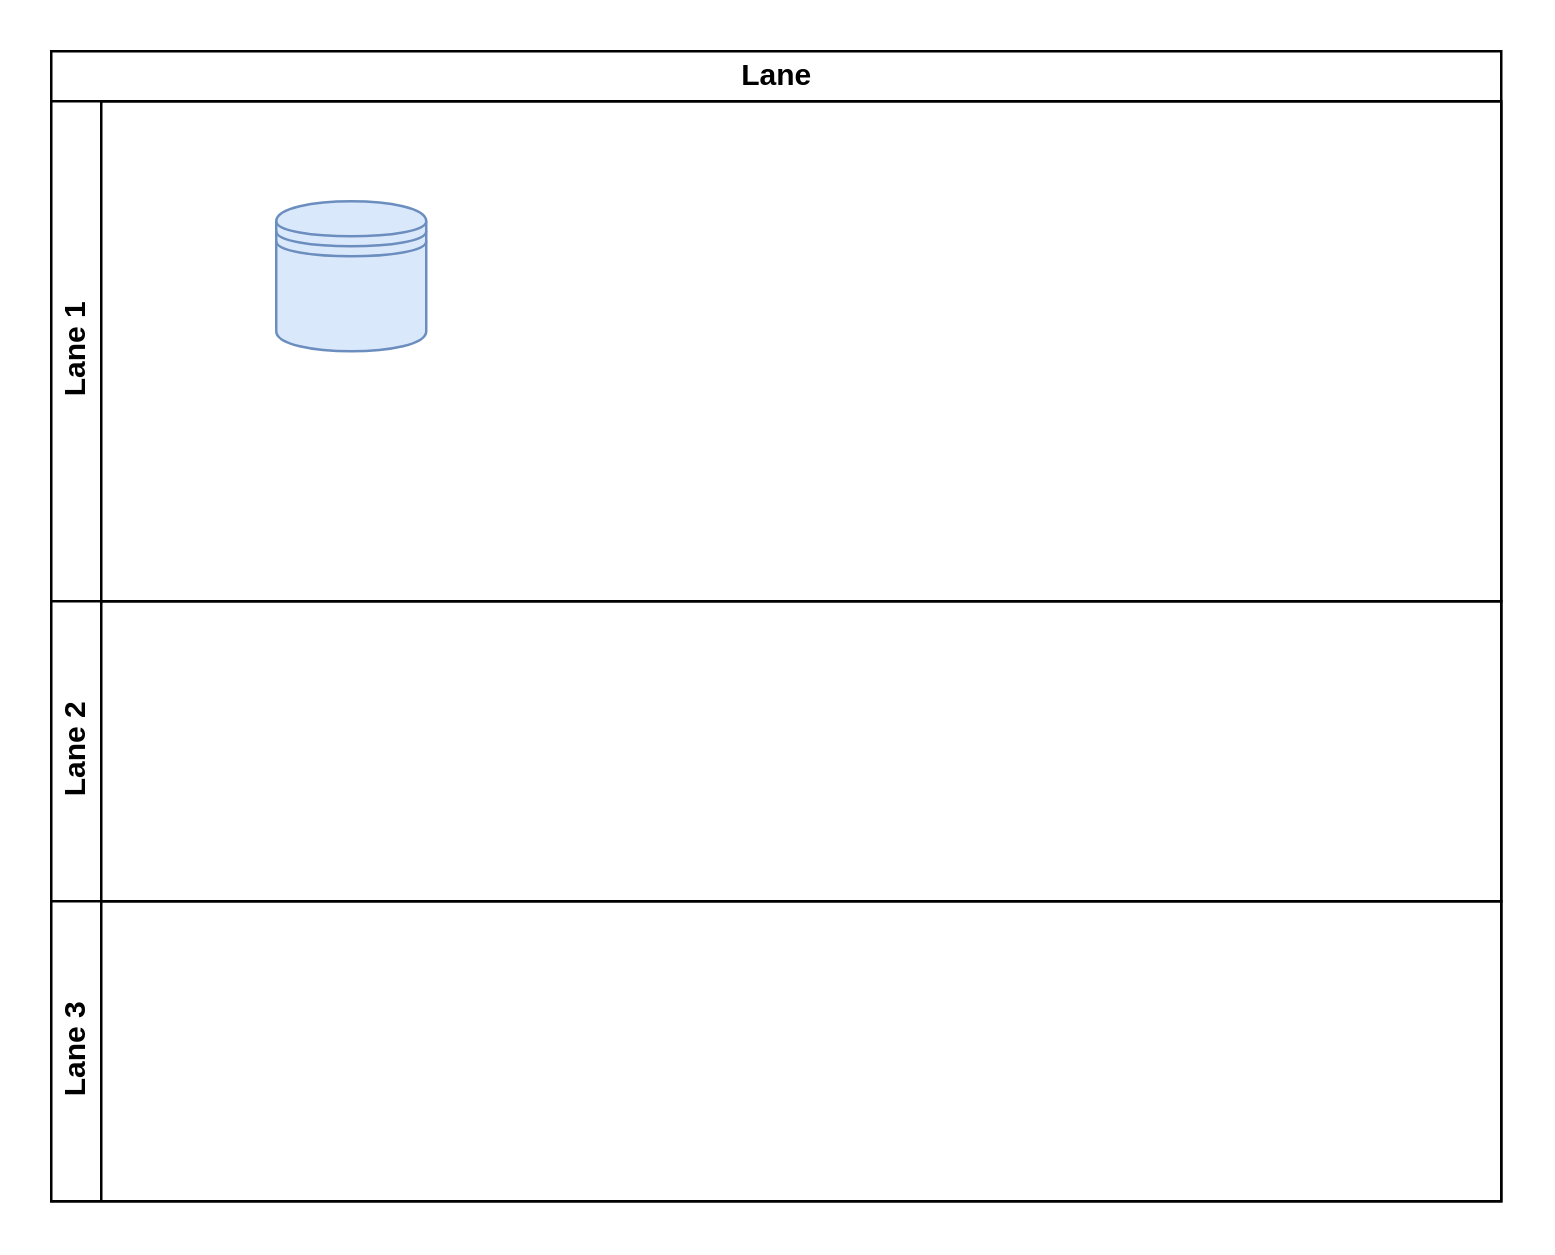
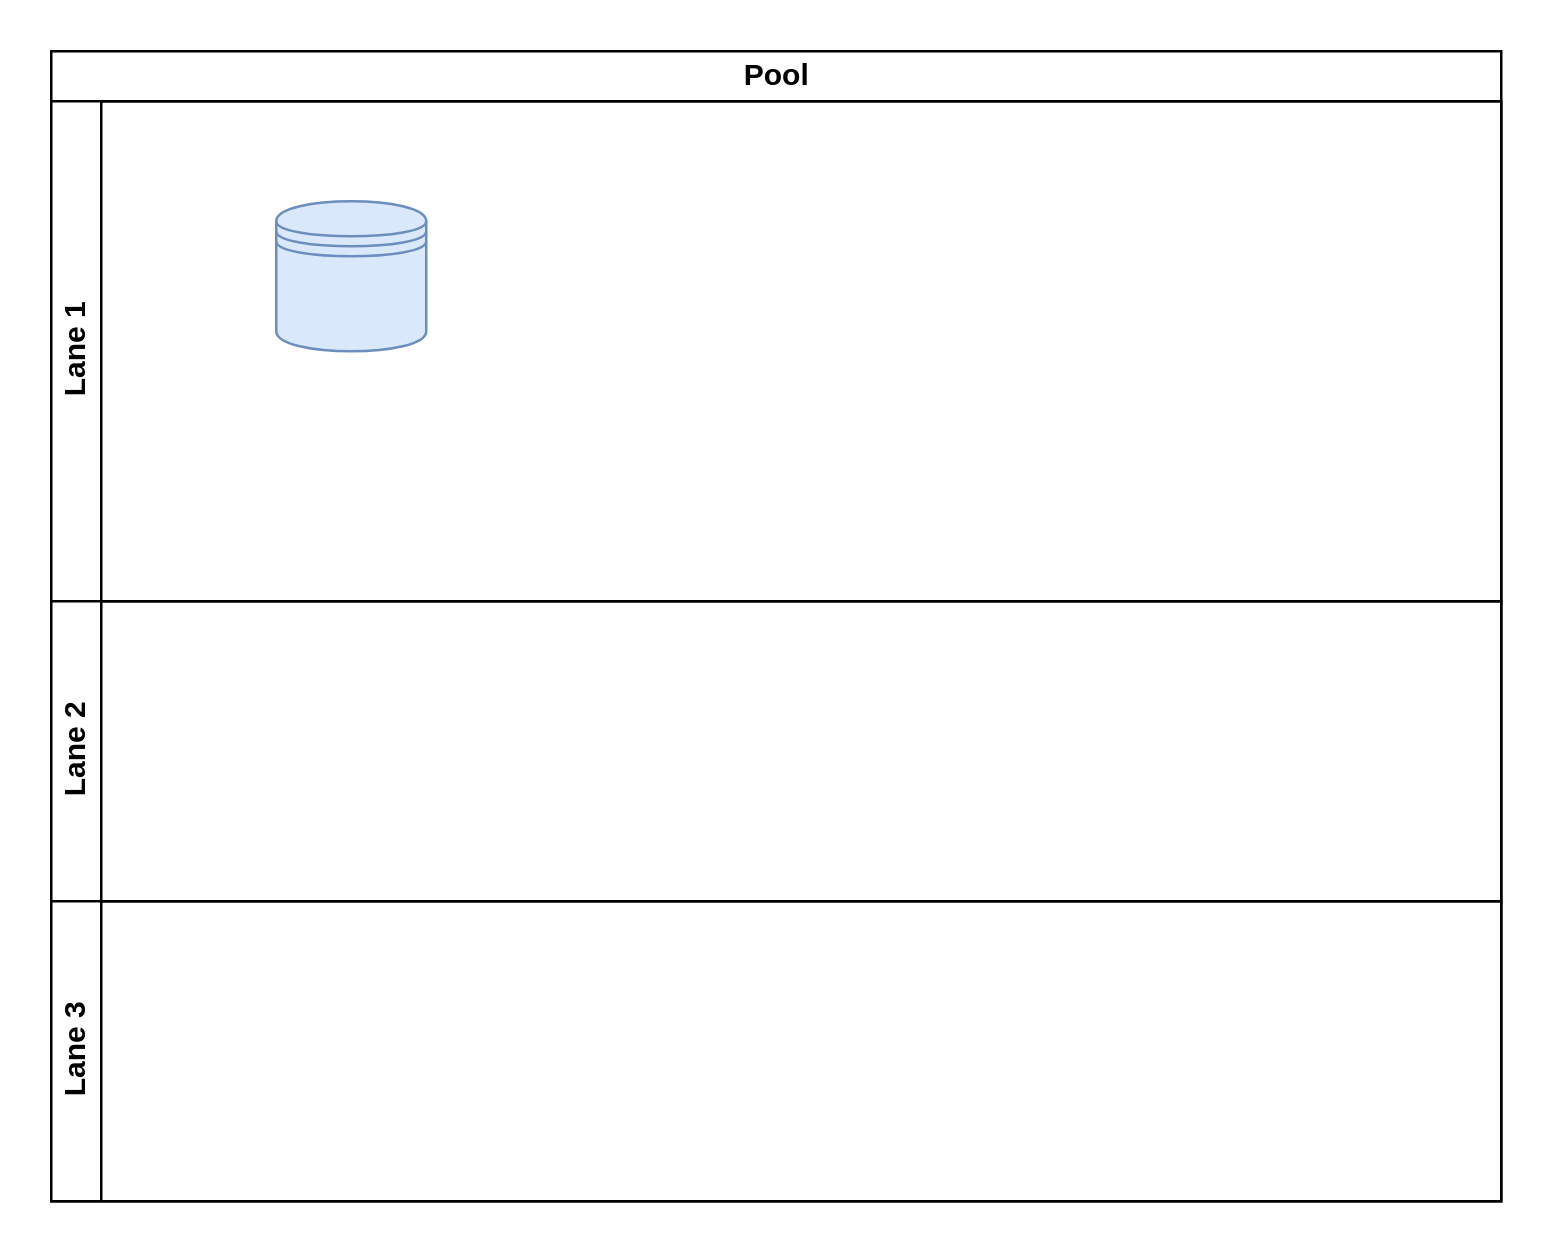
(778, 76) -> (778, 76)
